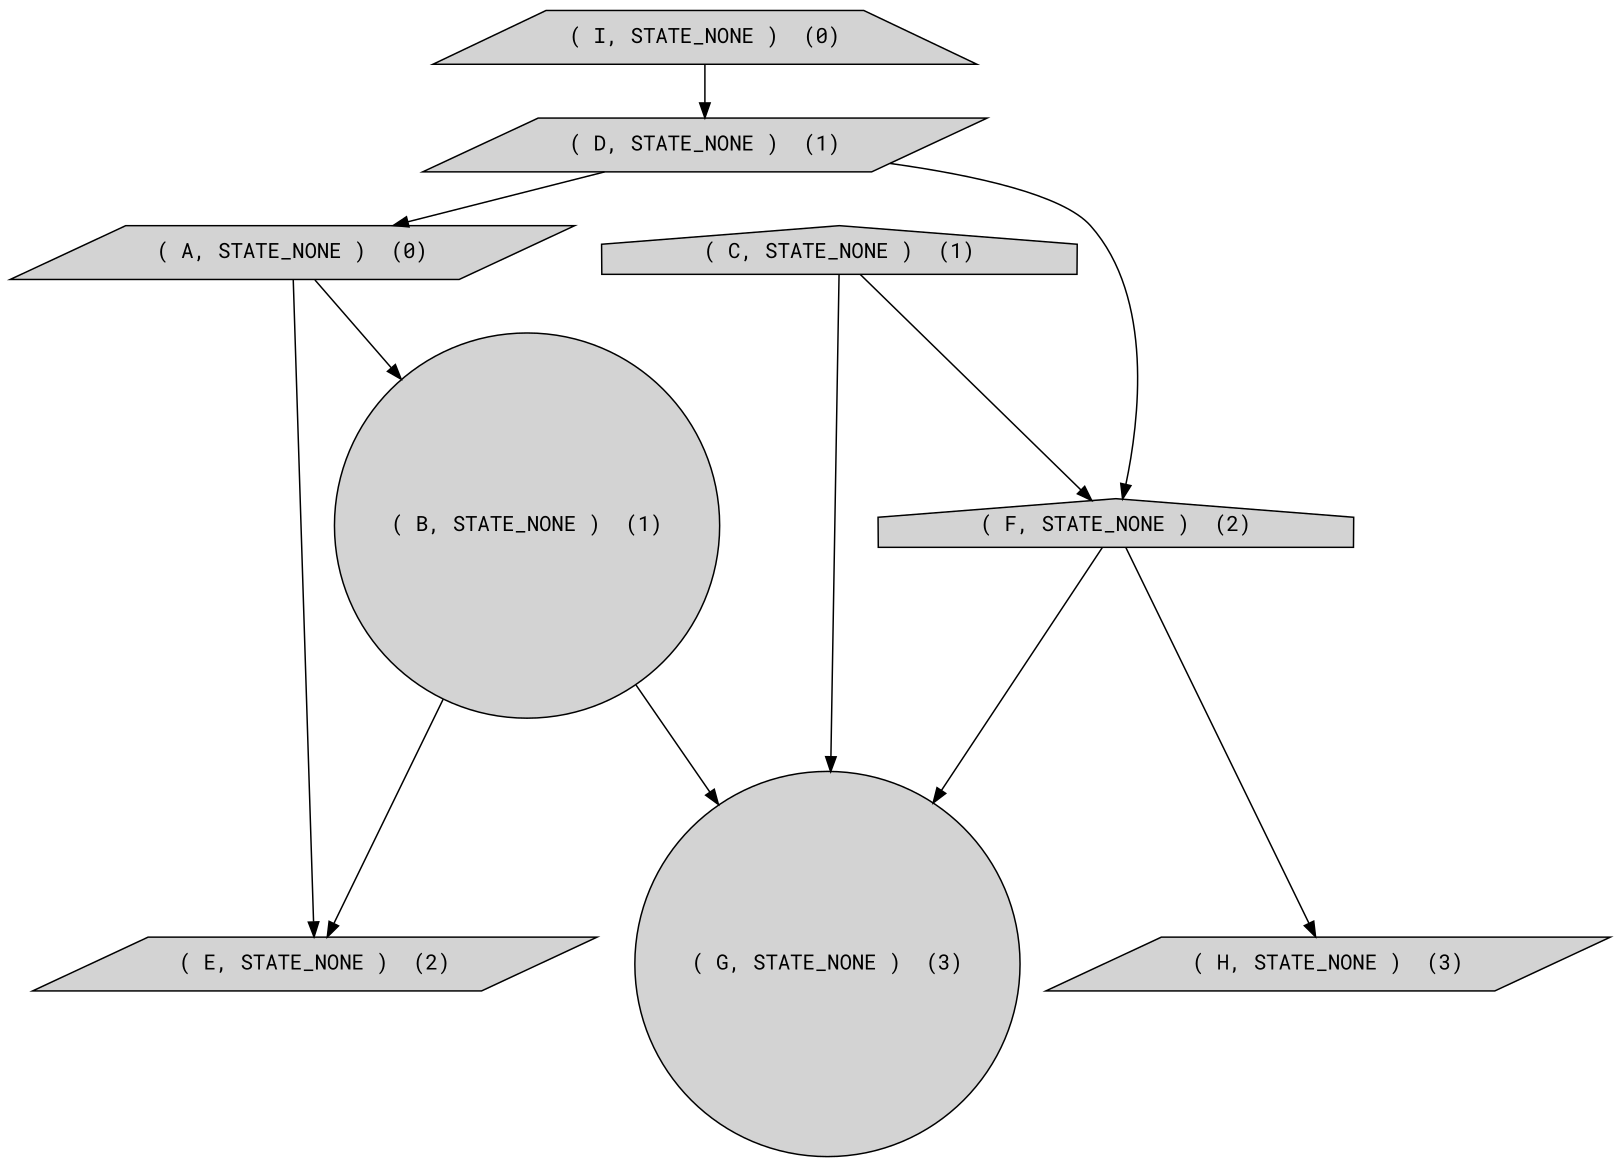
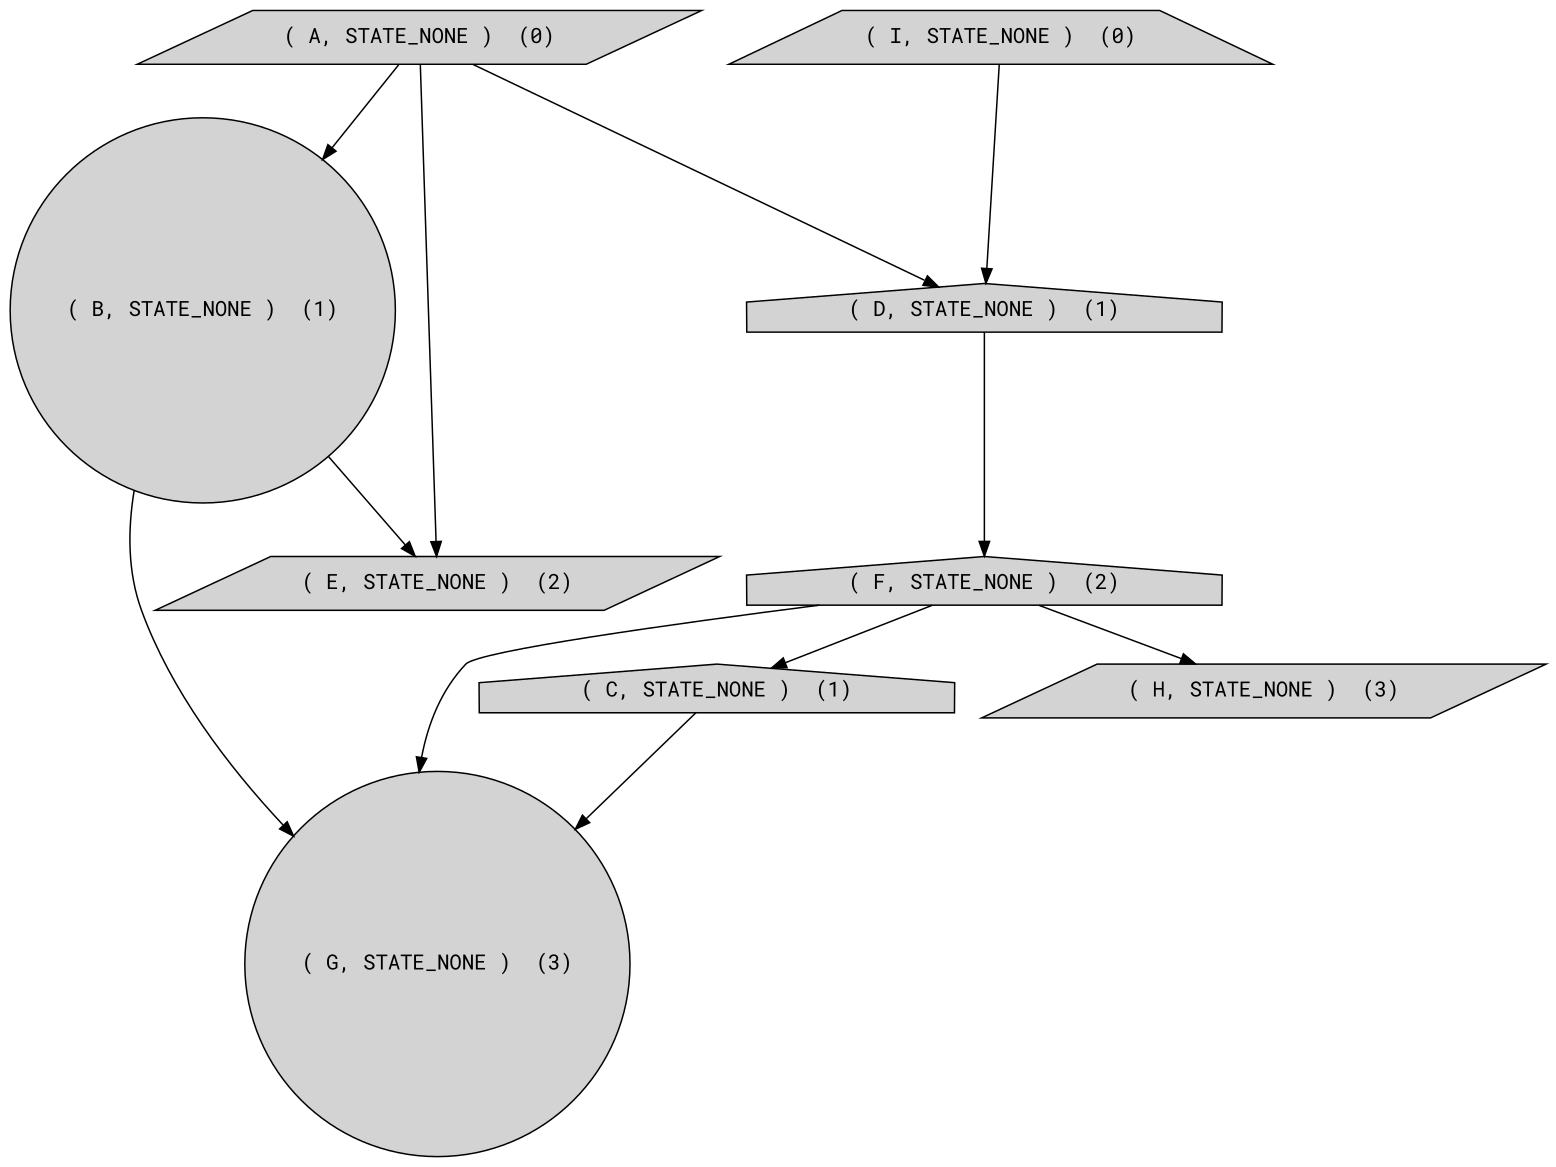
(705, 145) -> (984, 310)
(506, 197) -> (699, 172)
(971, 382) -> (859, 634)
